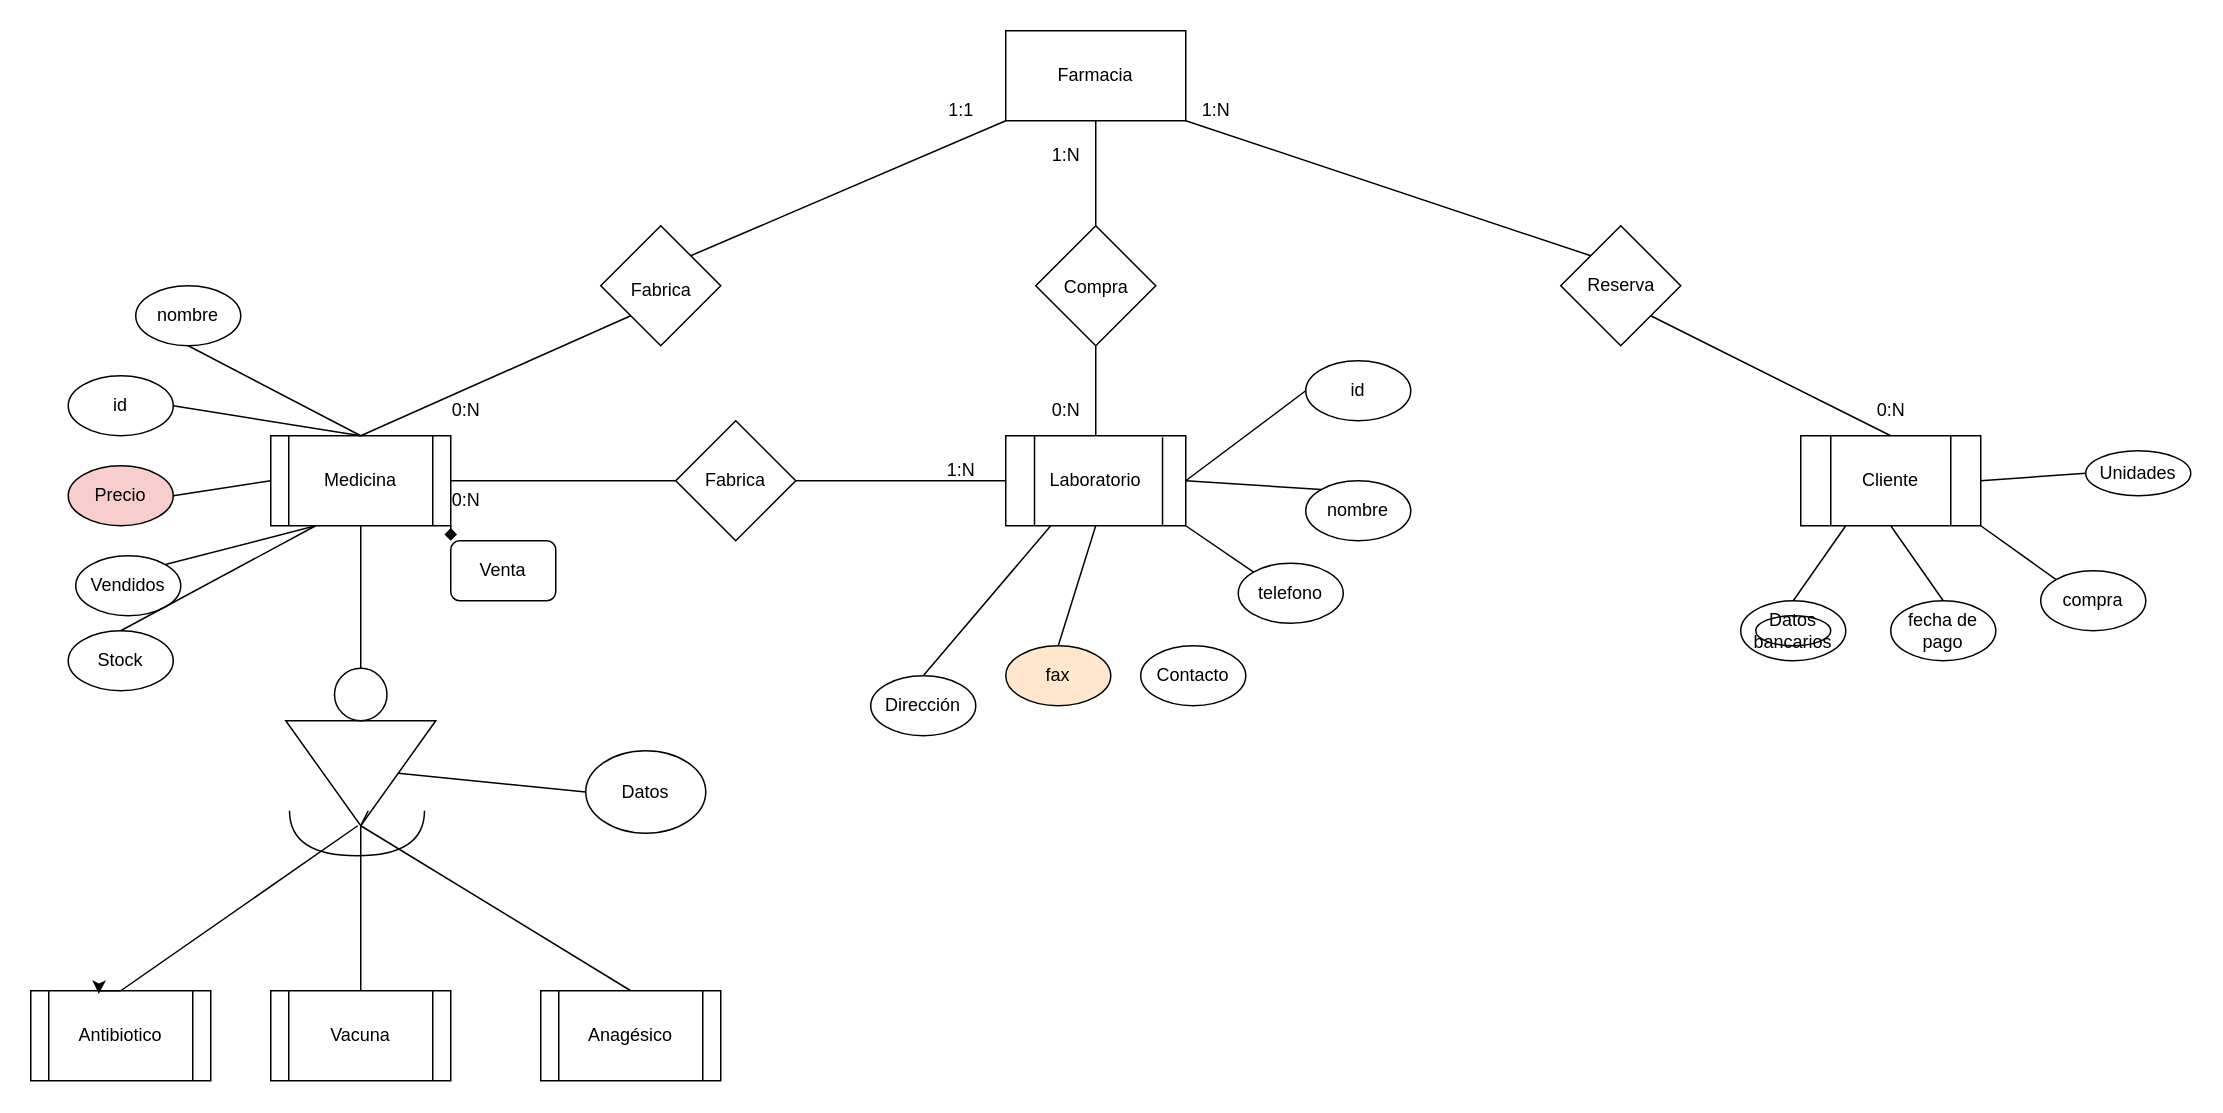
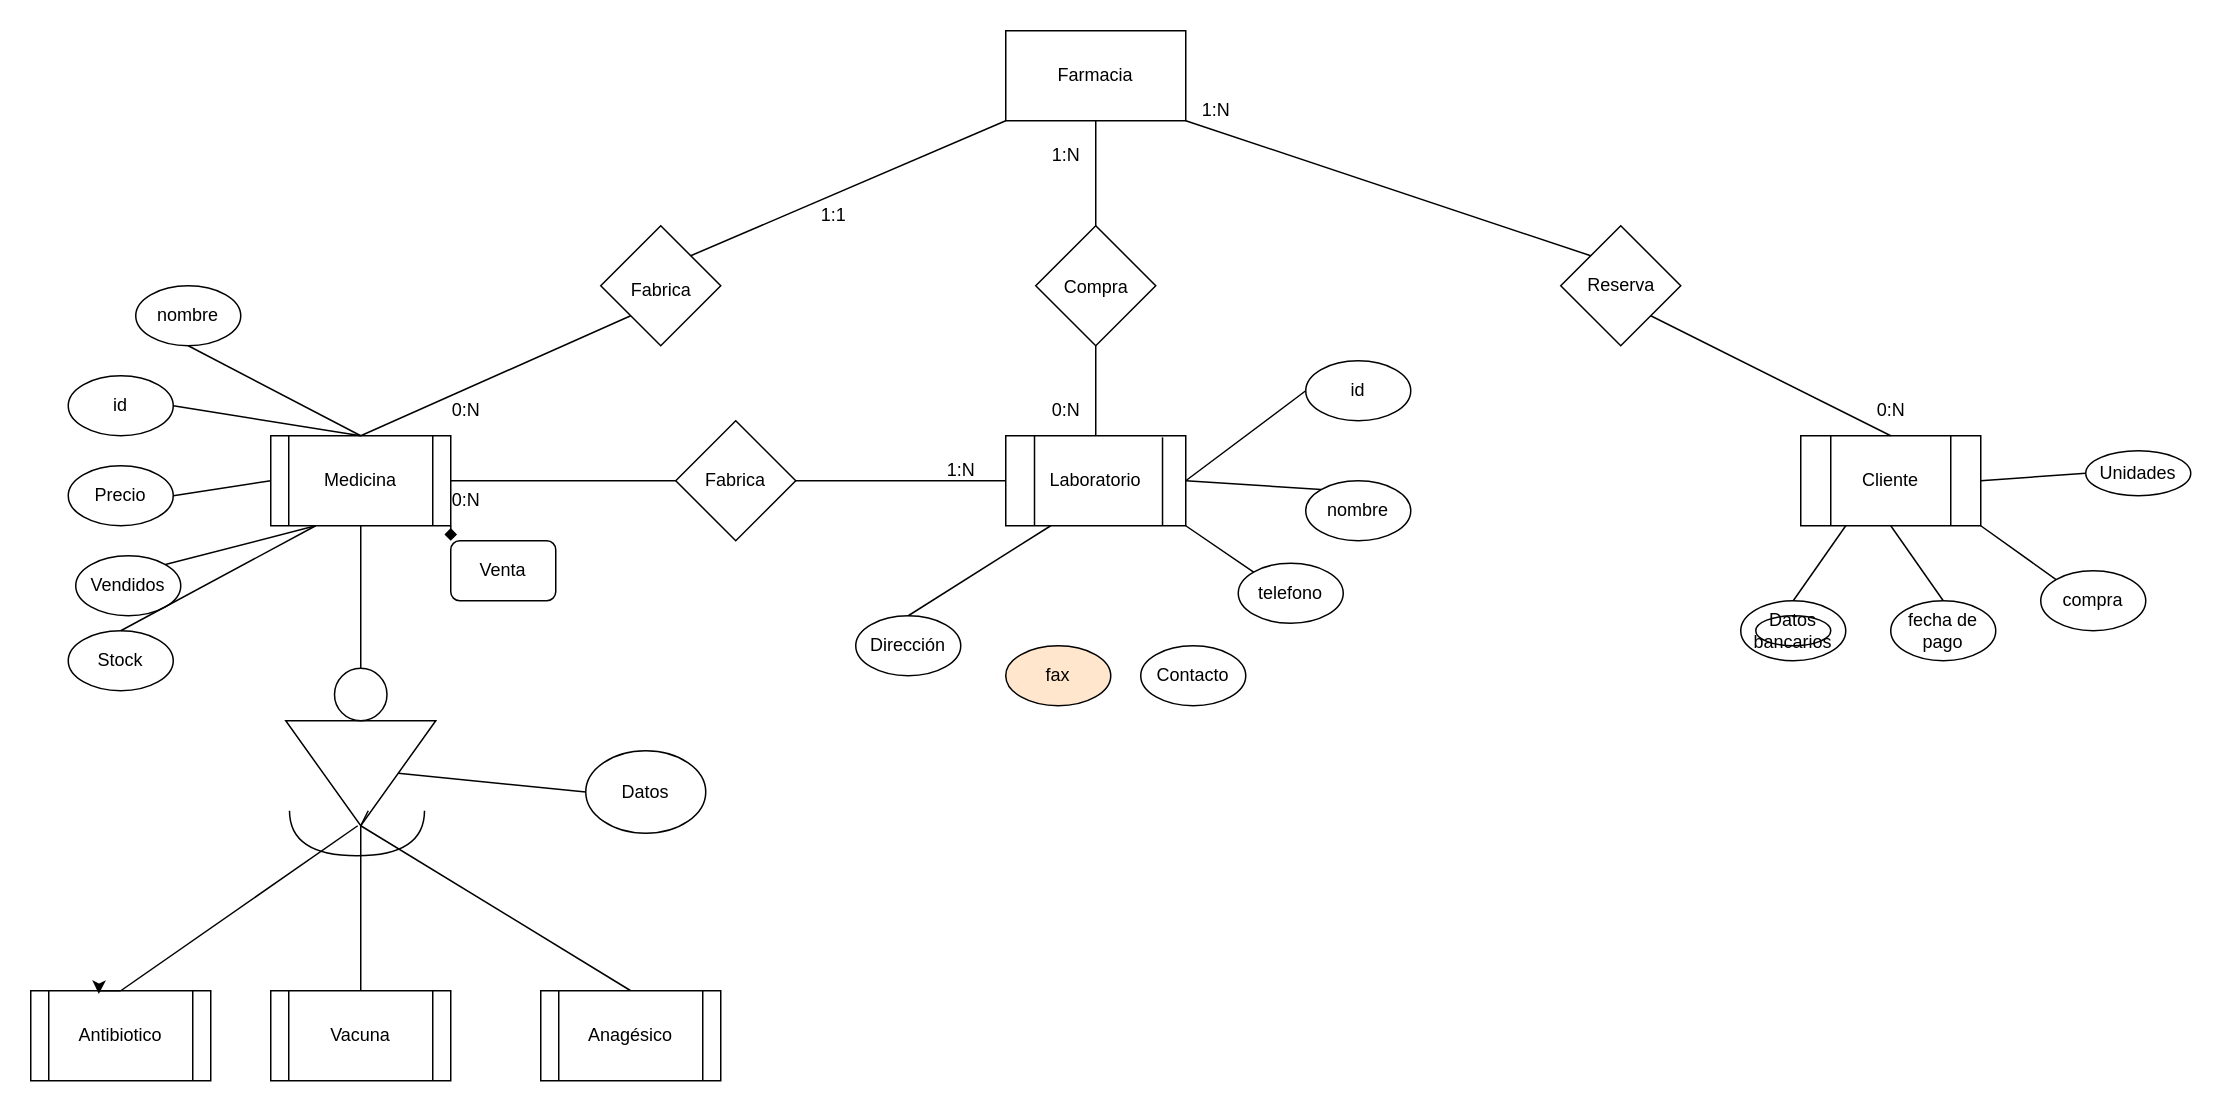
(961, 121) -> (833, 226)
(121, 496) -> (121, 496)
(1077, 586) -> none
(923, 706) -> (908, 646)
